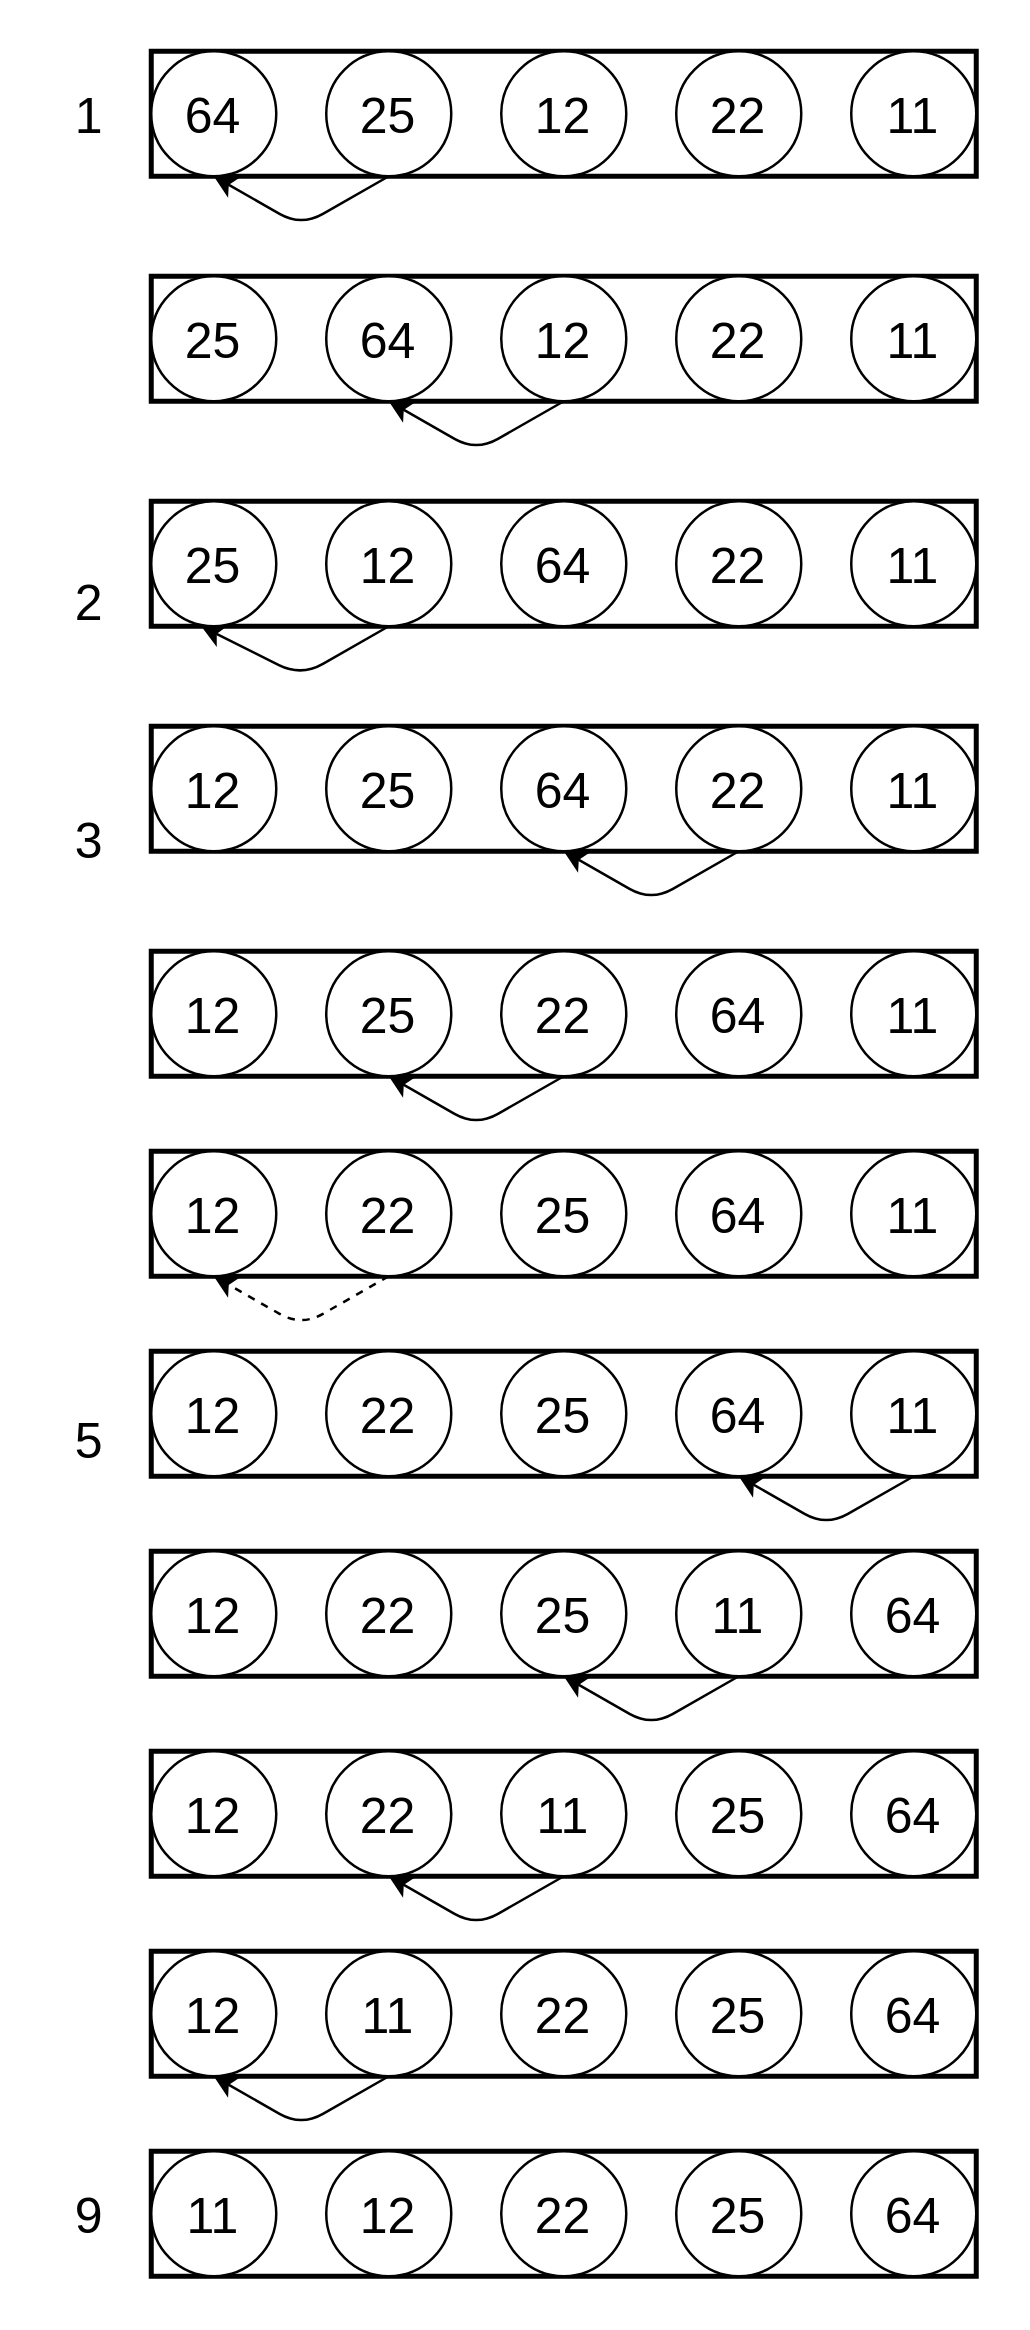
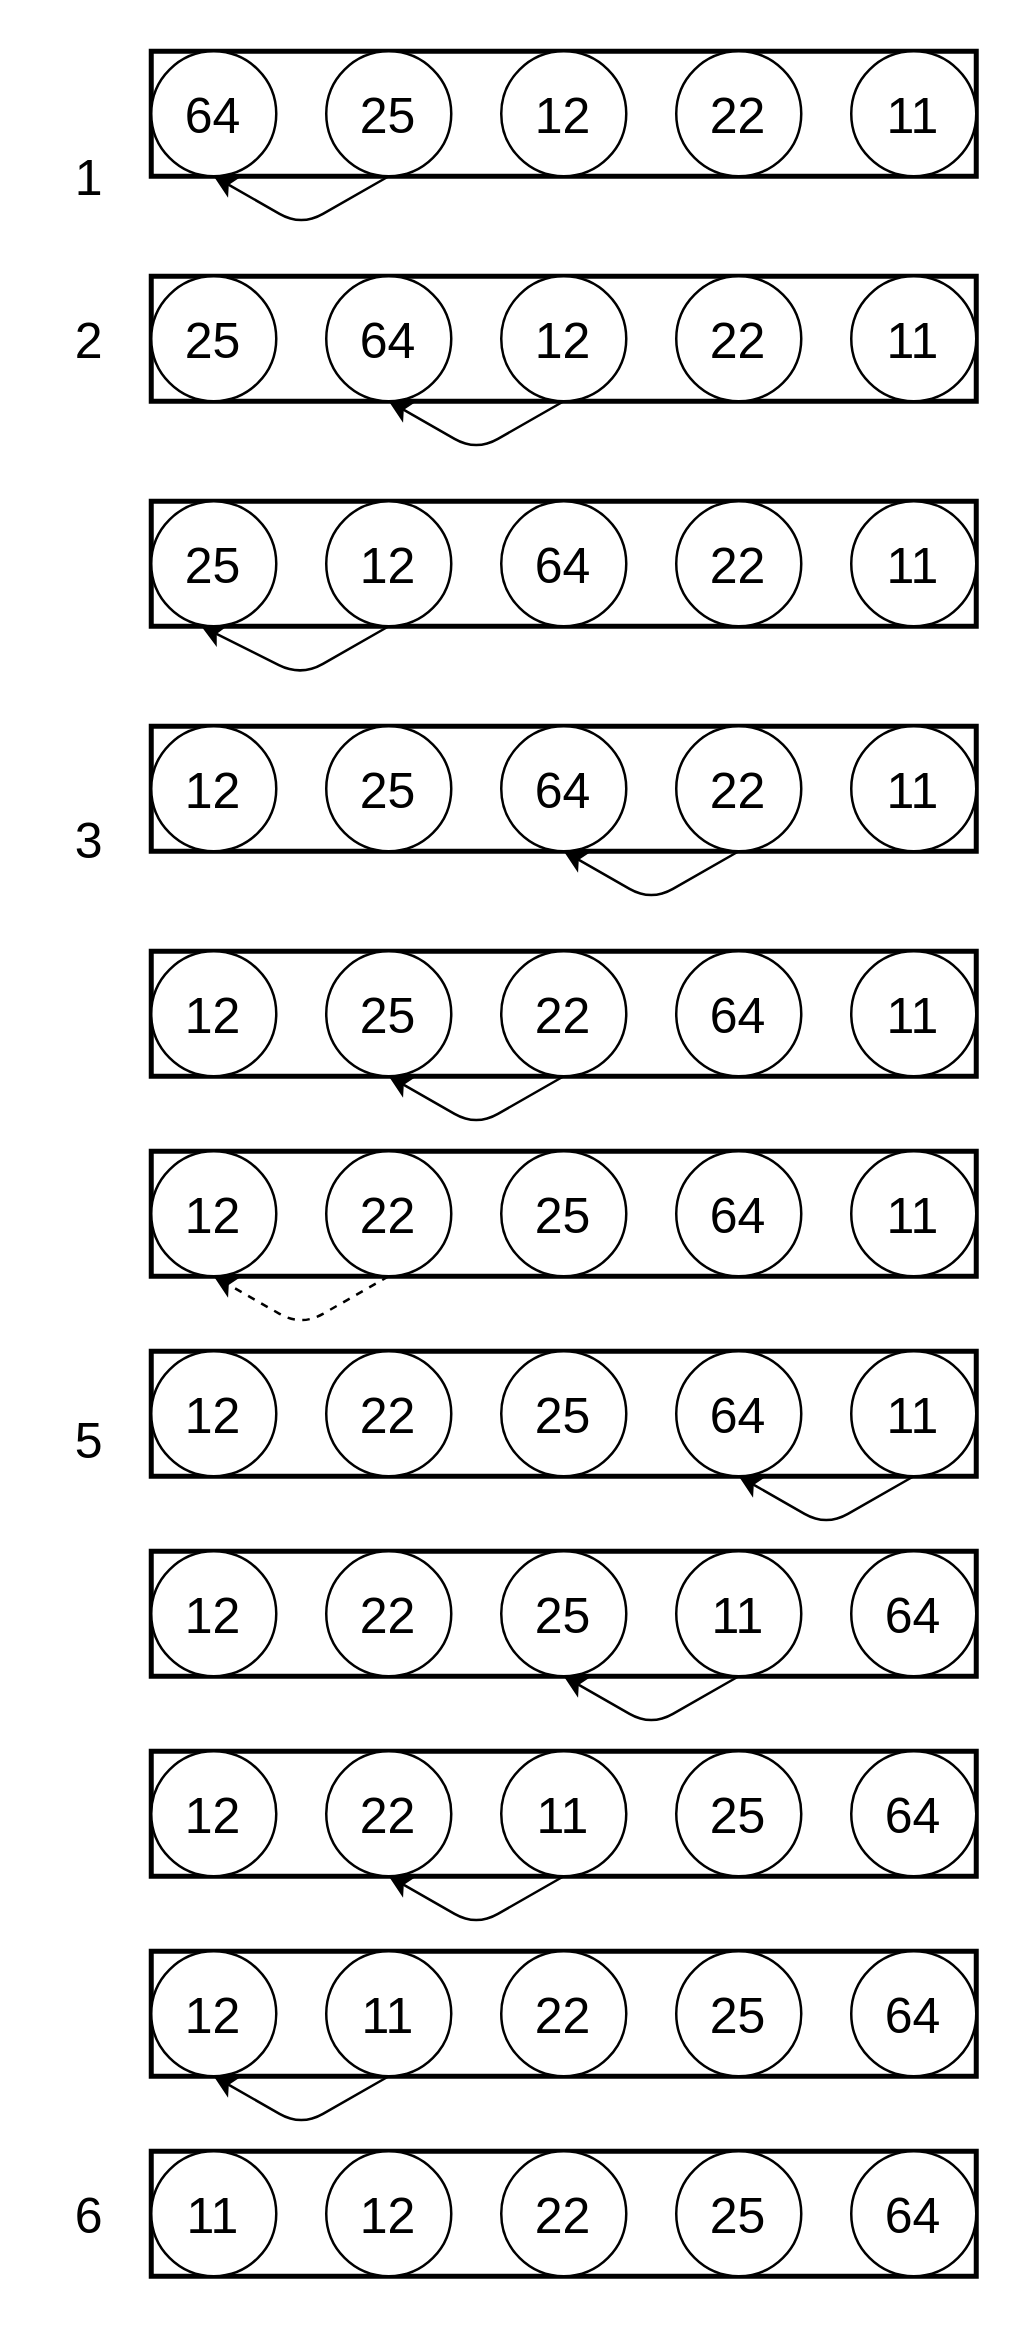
(89, 114) -> (89, 176)
(89, 601) -> (89, 339)
(90, 2214) -> (90, 2214)
